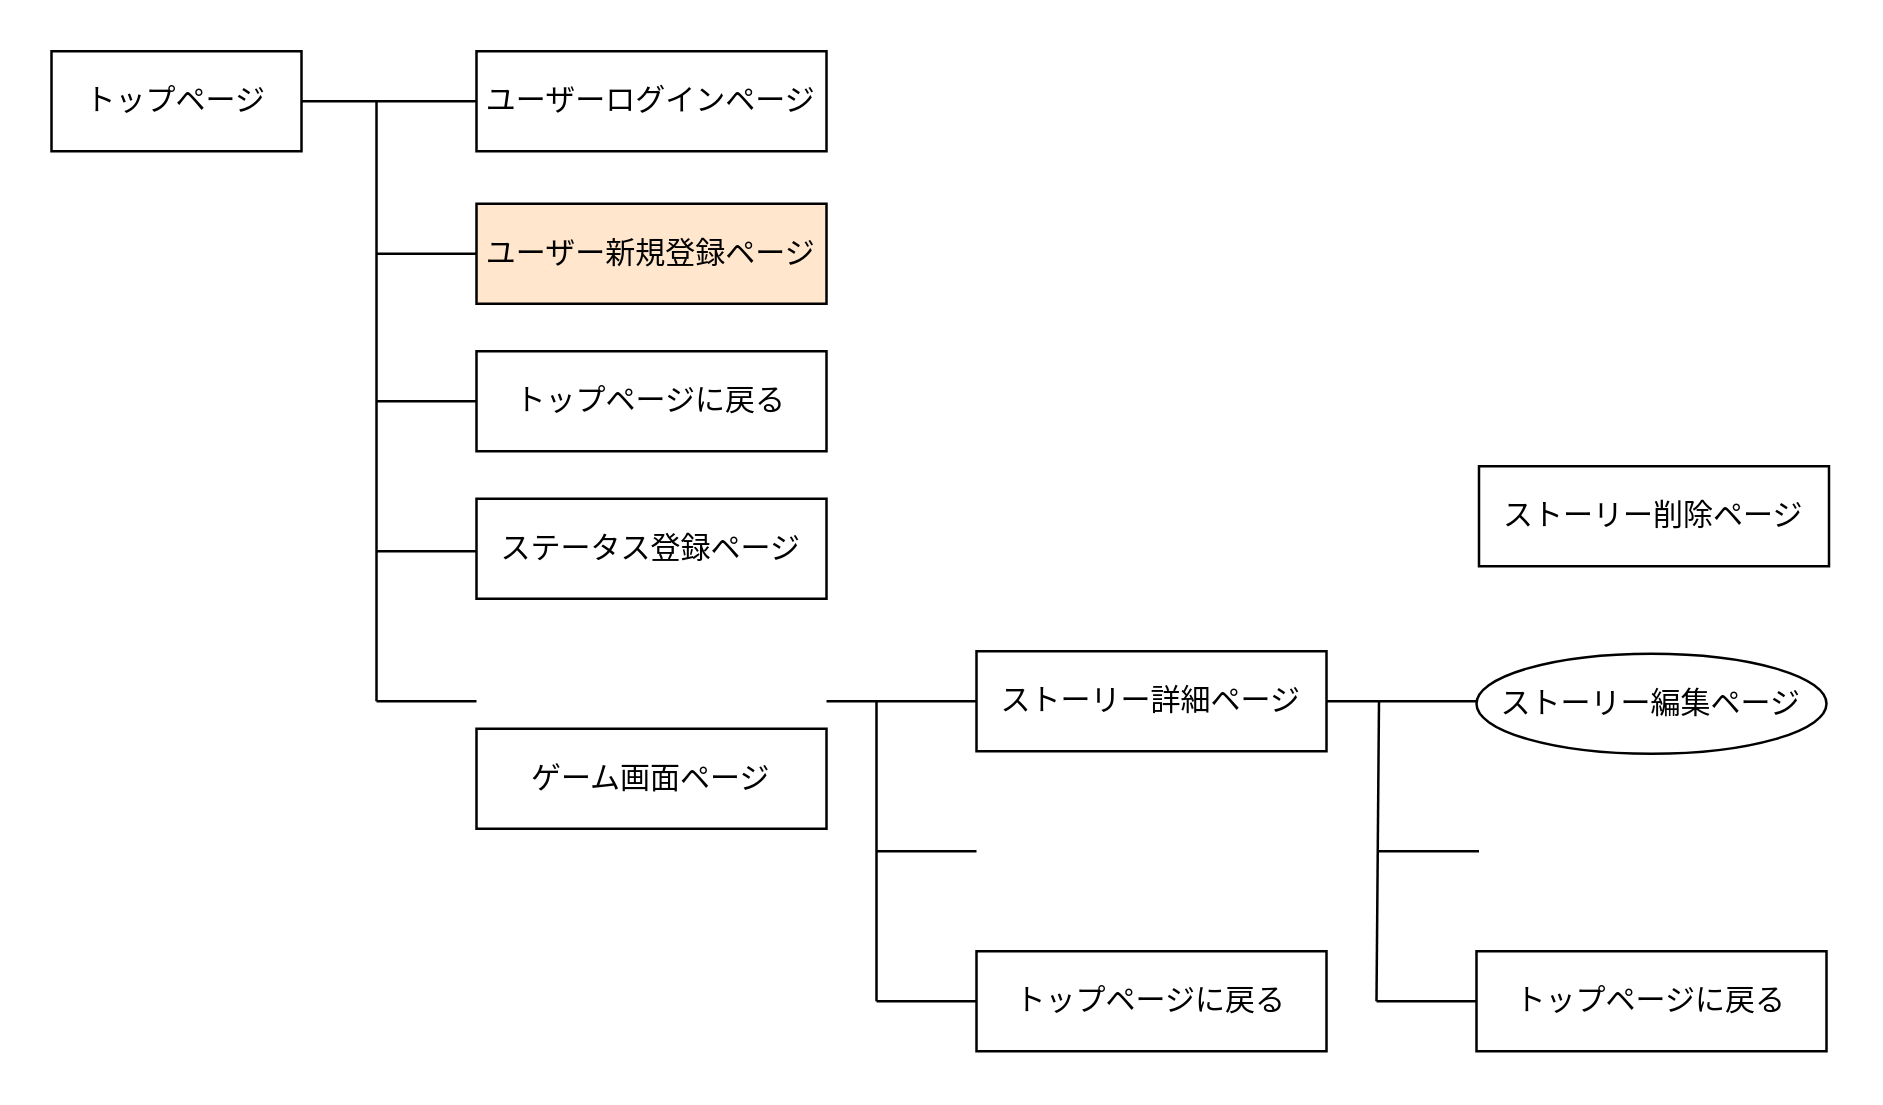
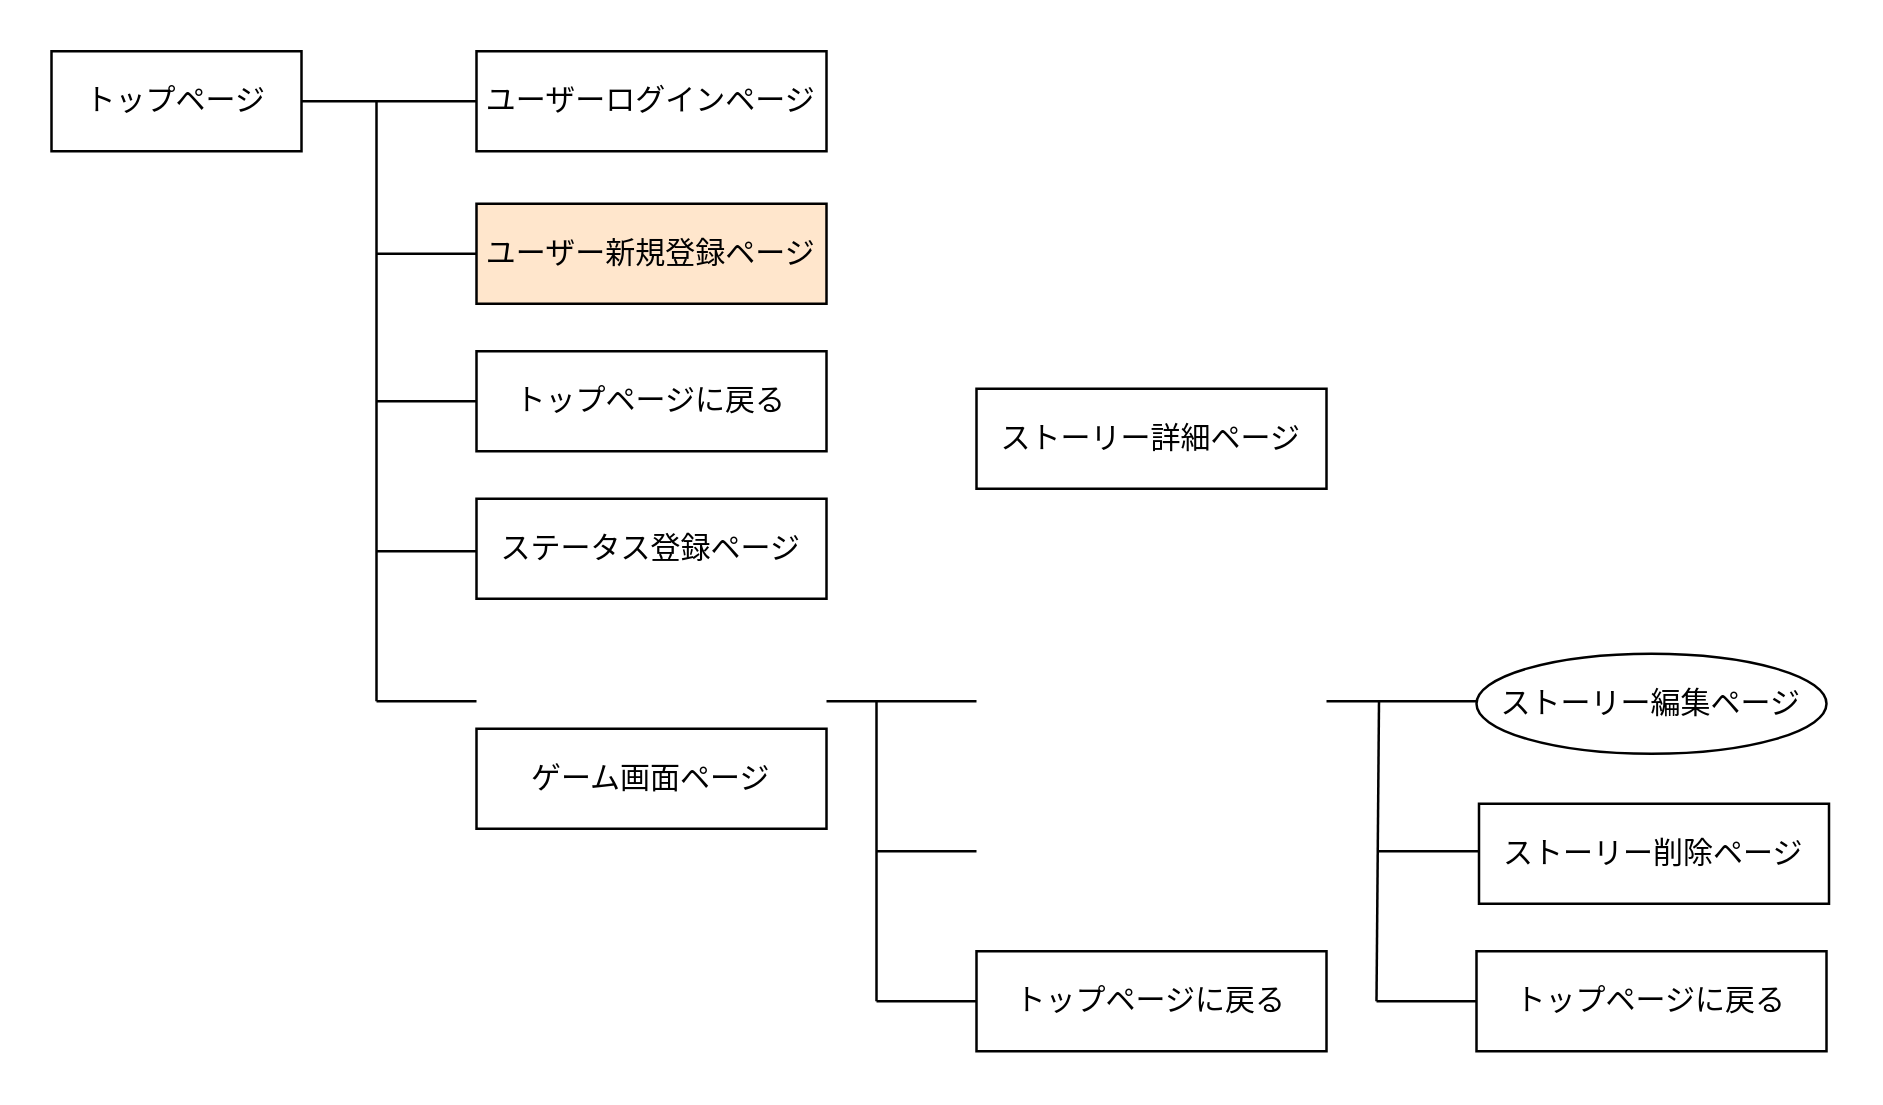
(1654, 516) -> (1654, 854)
(1151, 701) -> (1151, 439)
